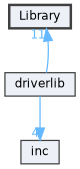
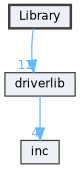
(48, 57) -> (32, 44)
